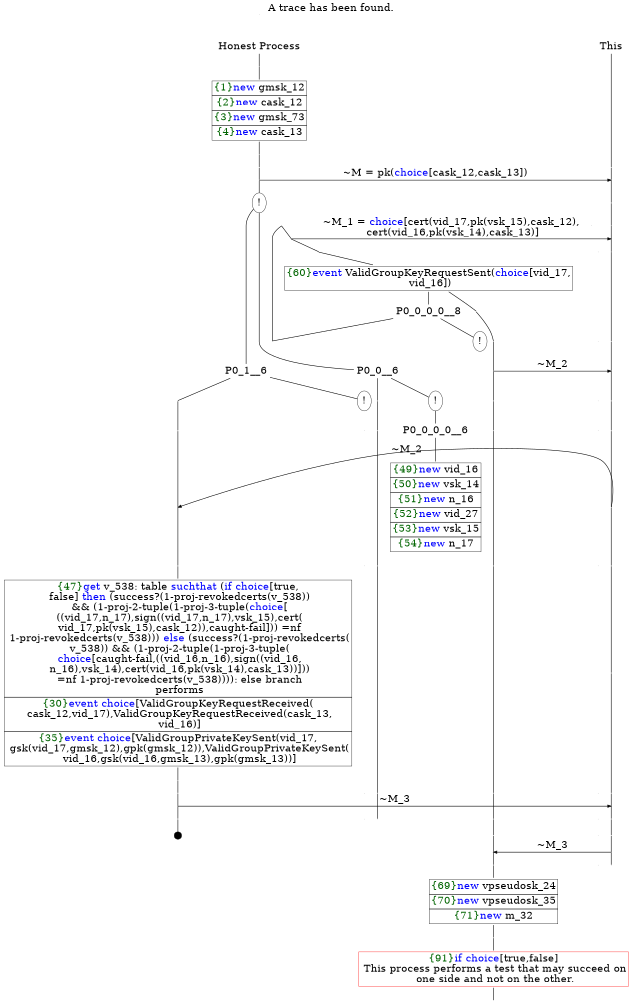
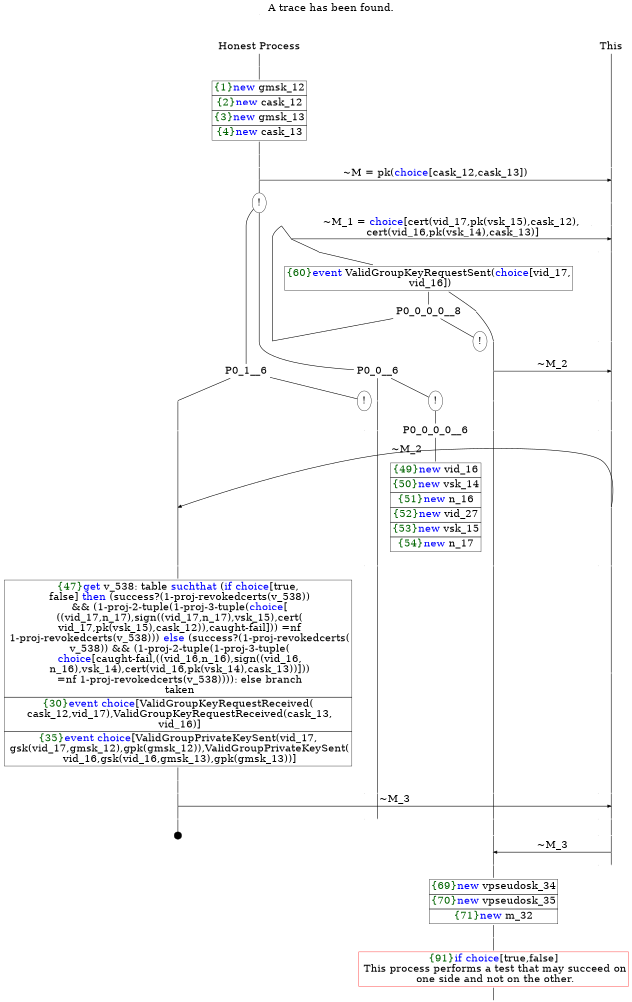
(282, 117) -> (282, 117)
(178, 690) -> (178, 690)
(519, 886) -> (519, 886)
